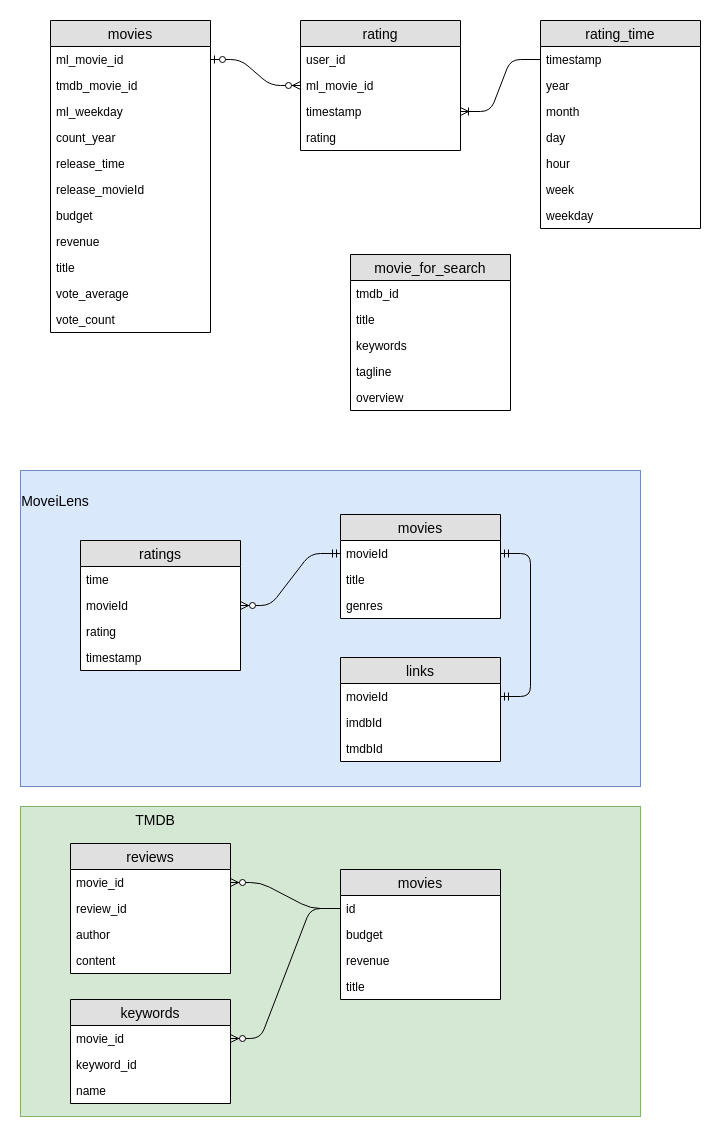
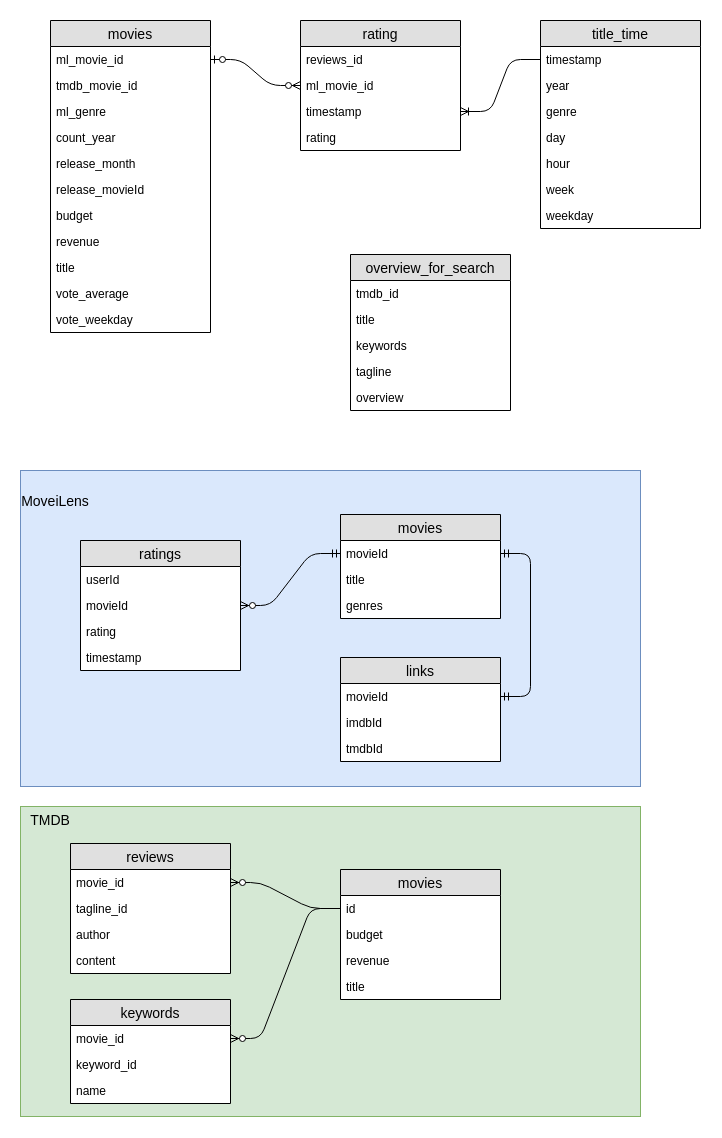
(620, 34) -> (620, 34)
(328, 60) -> (336, 60)
(88, 112) -> (81, 112)
(563, 112) -> (563, 112)
(93, 164) -> (98, 164)
(430, 268) -> (430, 268)
(90, 320) -> (96, 320)
(98, 580) -> (106, 580)
(156, 821) -> (51, 821)
(103, 909) -> (105, 909)
